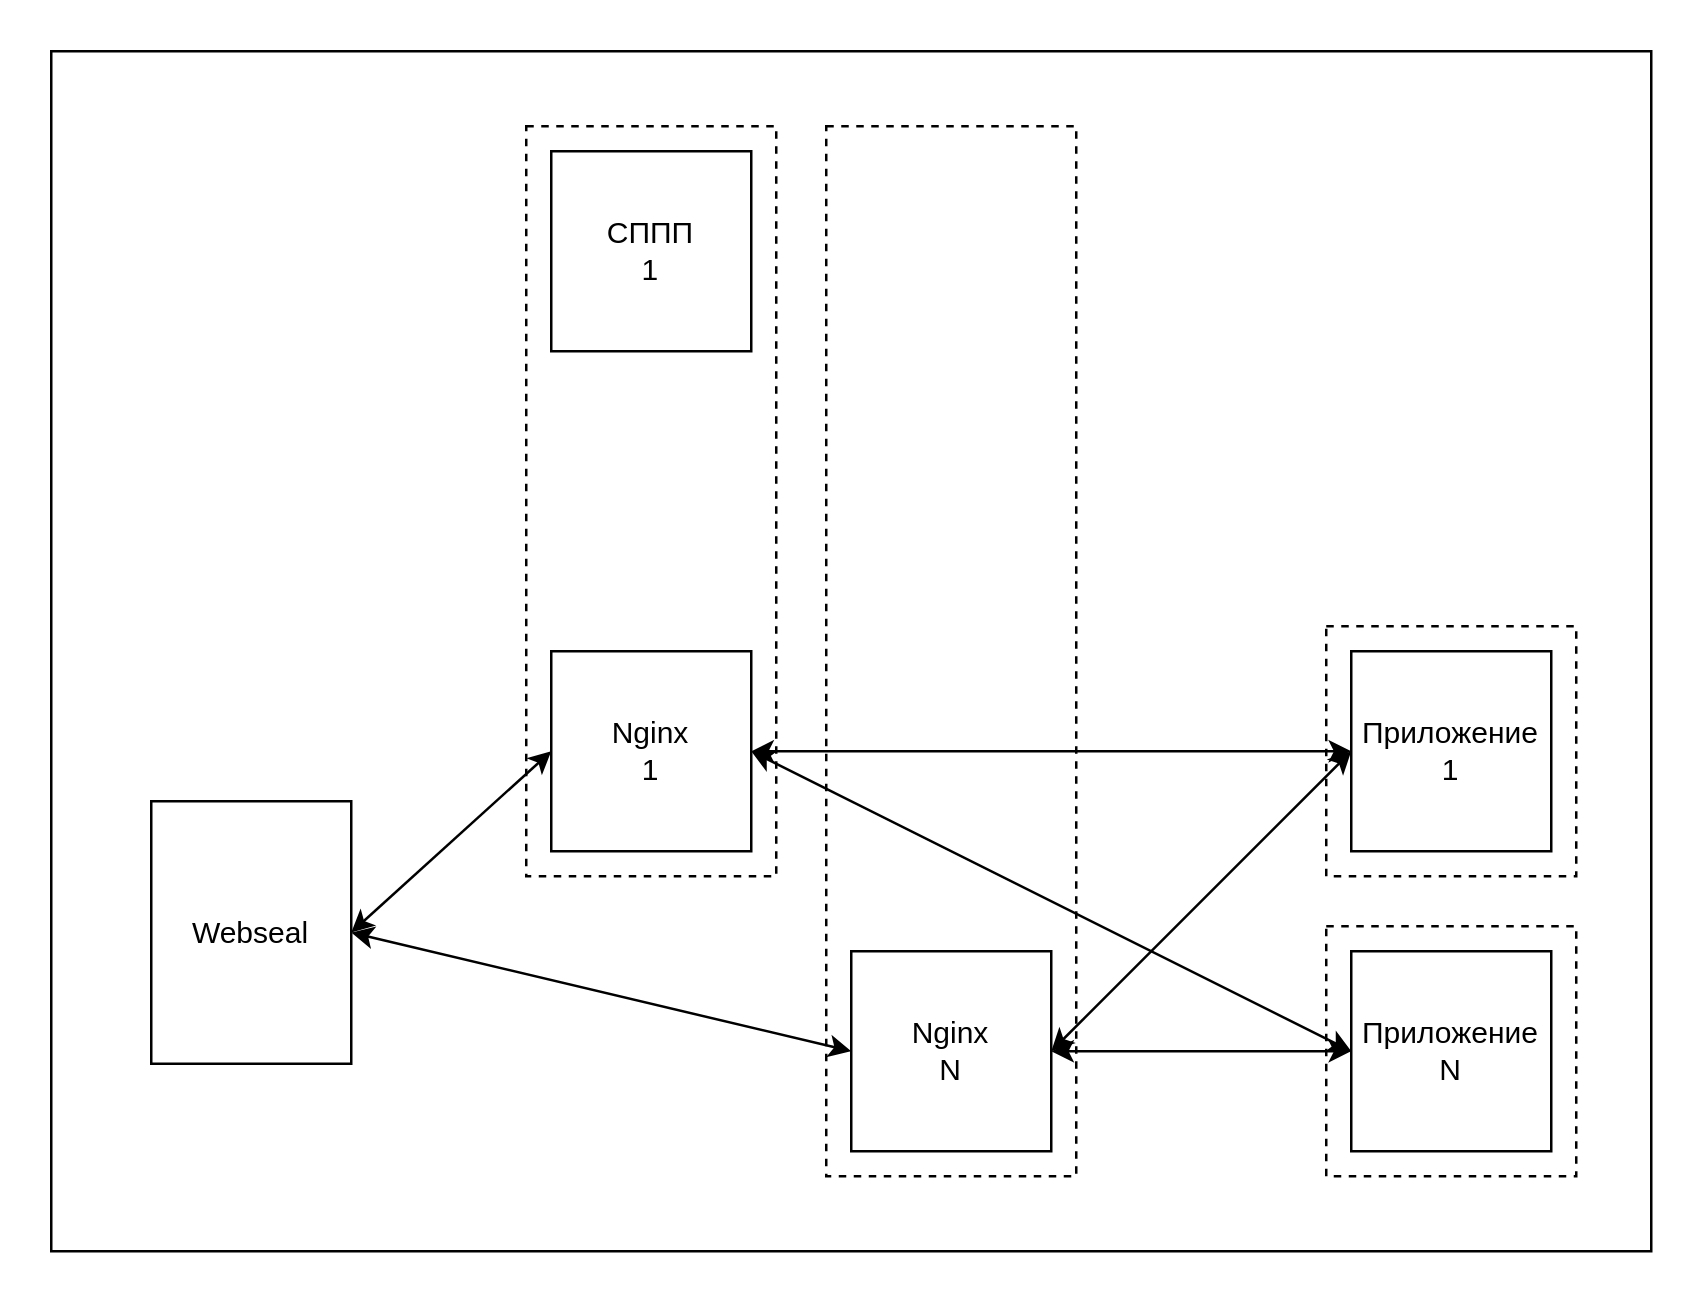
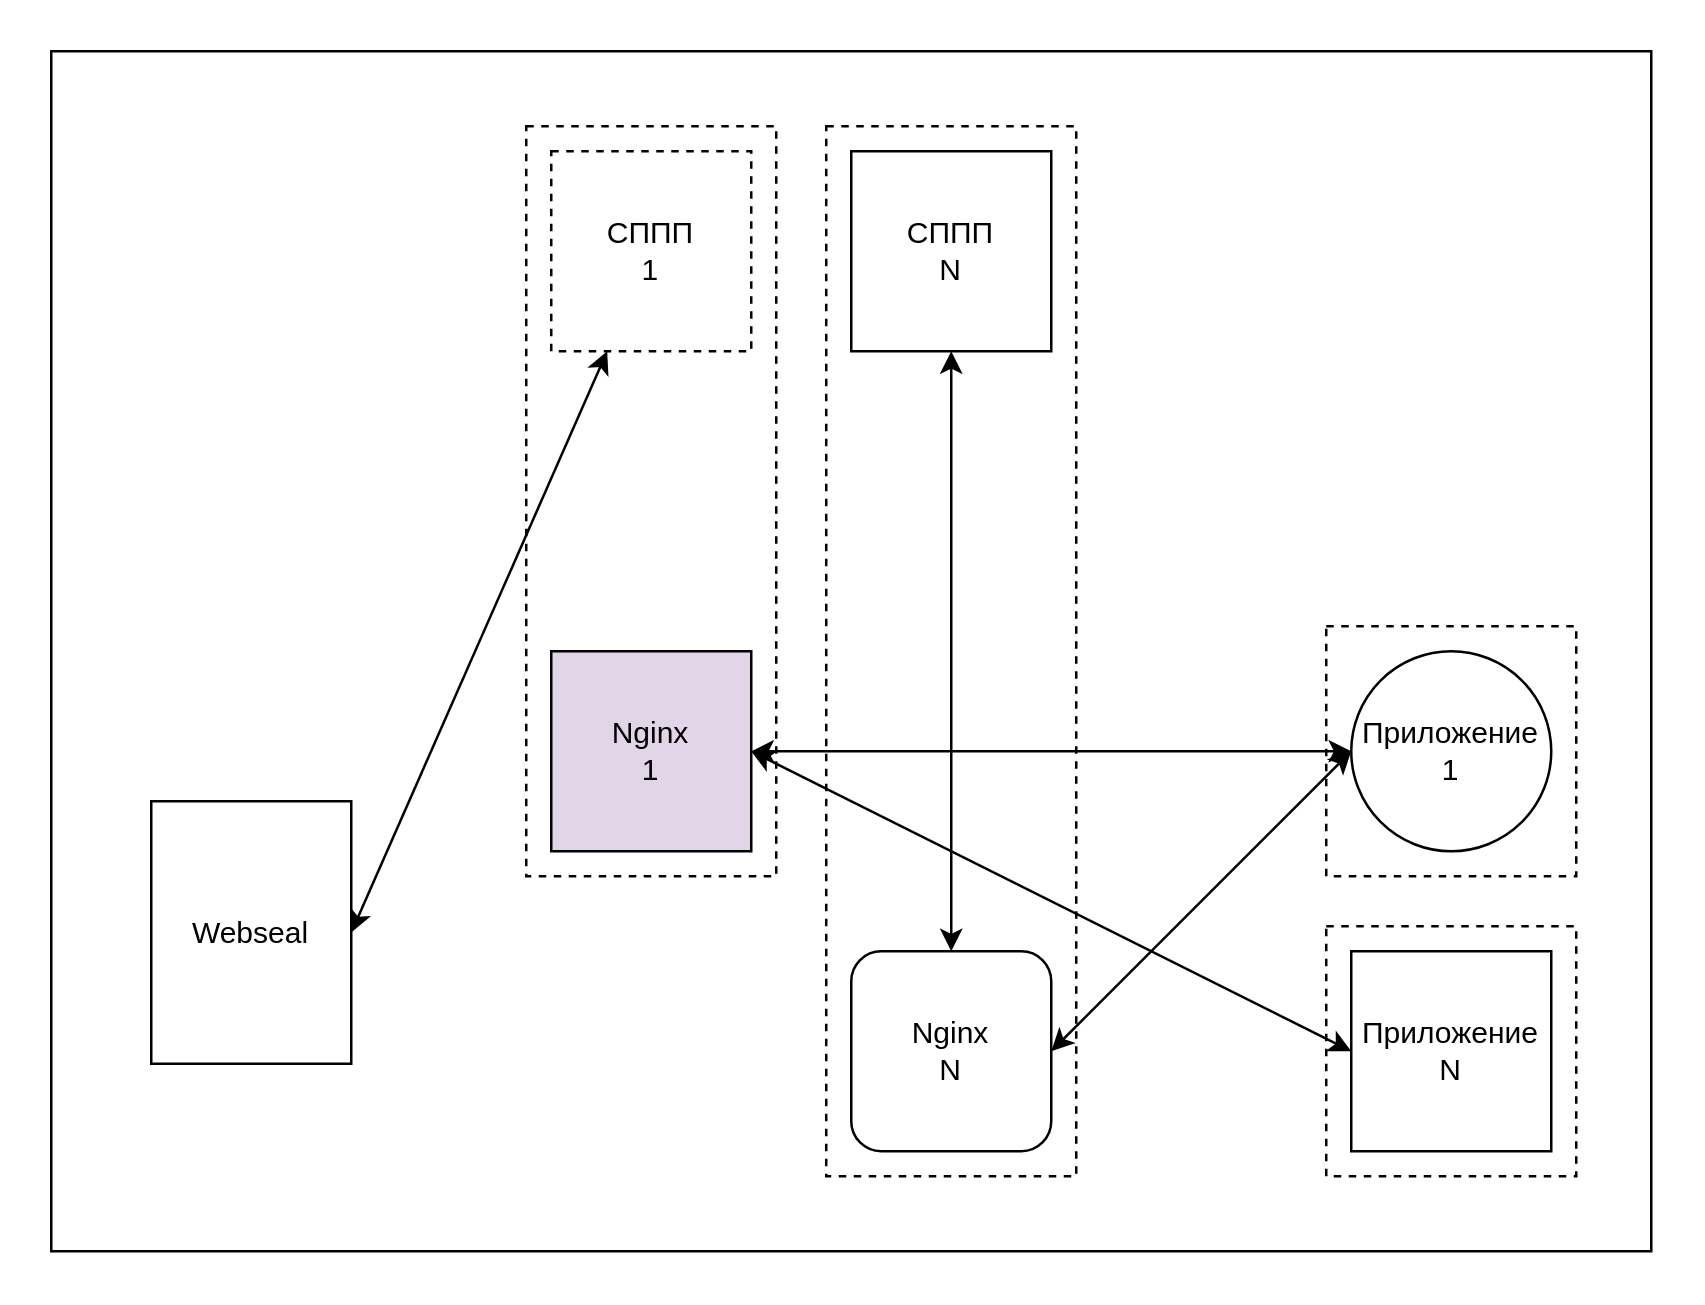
(651, 251) -> (651, 251)
none -> (951, 251)
none -> (951, 557)
(651, 751) -> (651, 751)
(1451, 751) -> (1451, 751)
(451, 842) -> none
(601, 992) -> (479, 642)
(951, 1051) -> (951, 1051)
(1201, 1051) -> none
